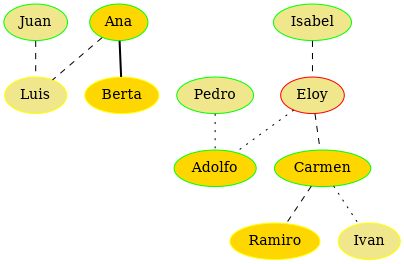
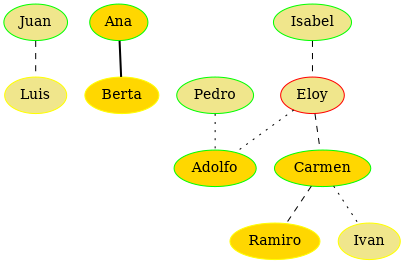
(77, 59) -> none
